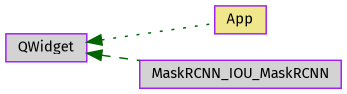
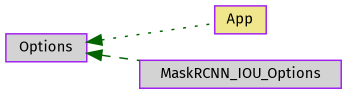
(46, 48) -> (46, 48)
(240, 74) -> (240, 74)
